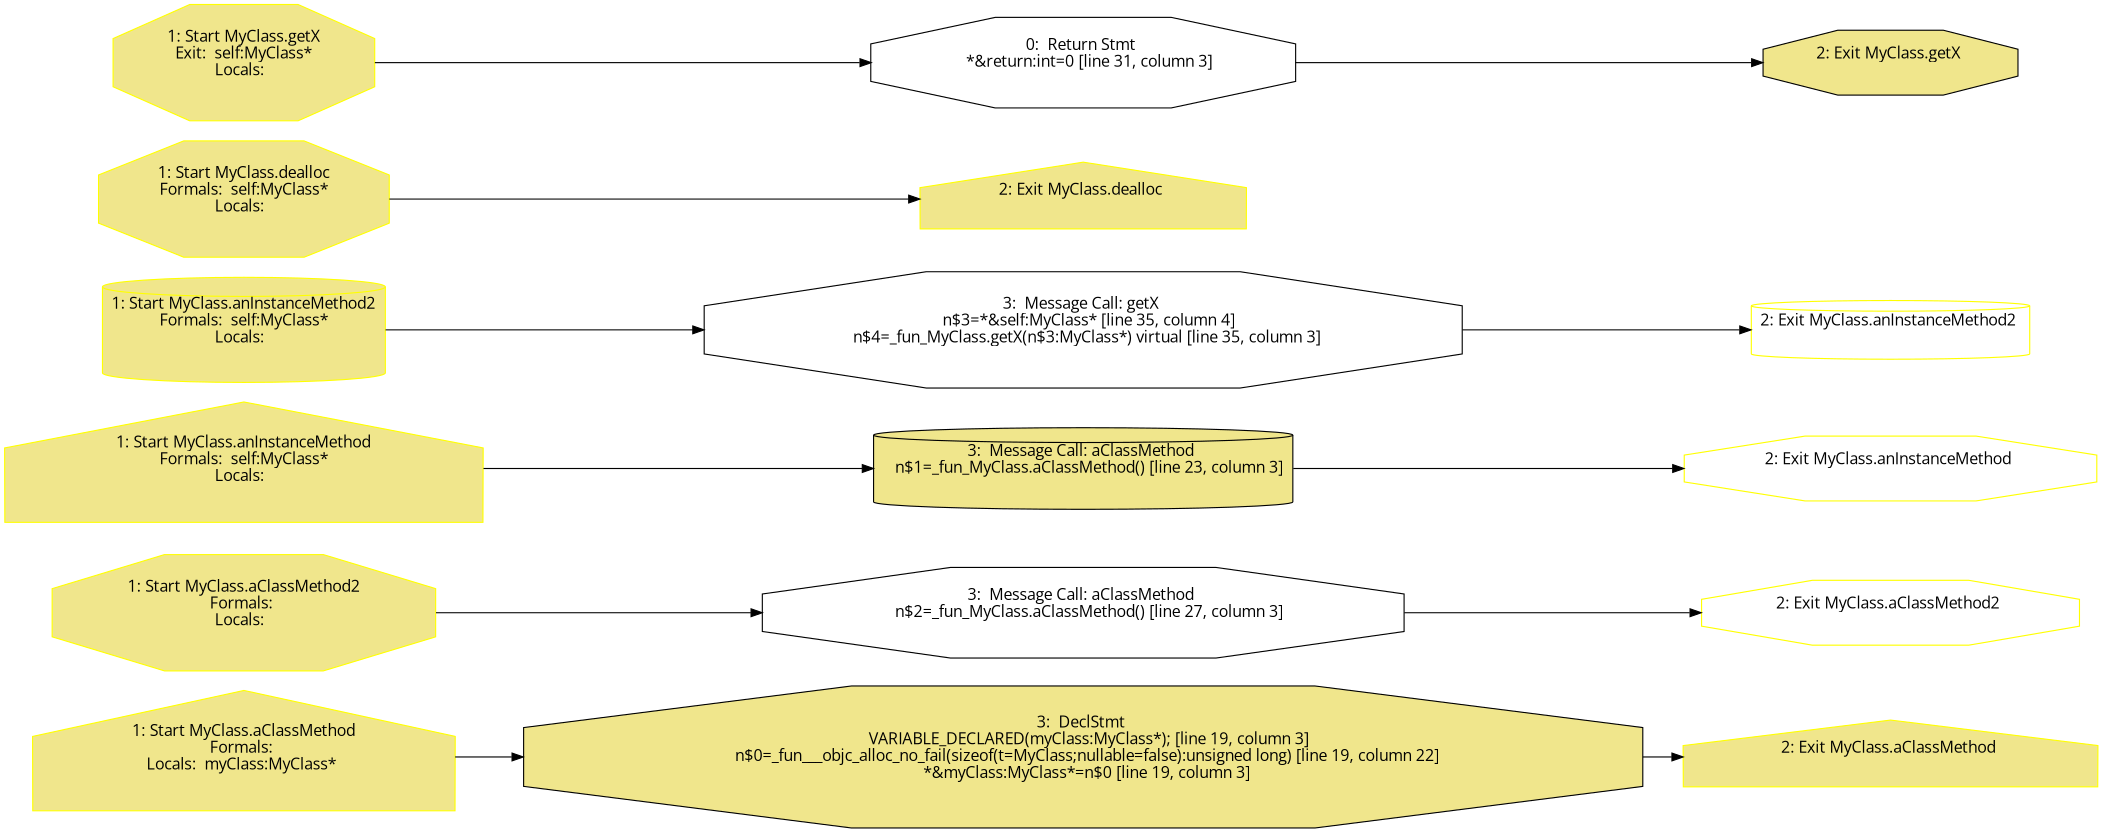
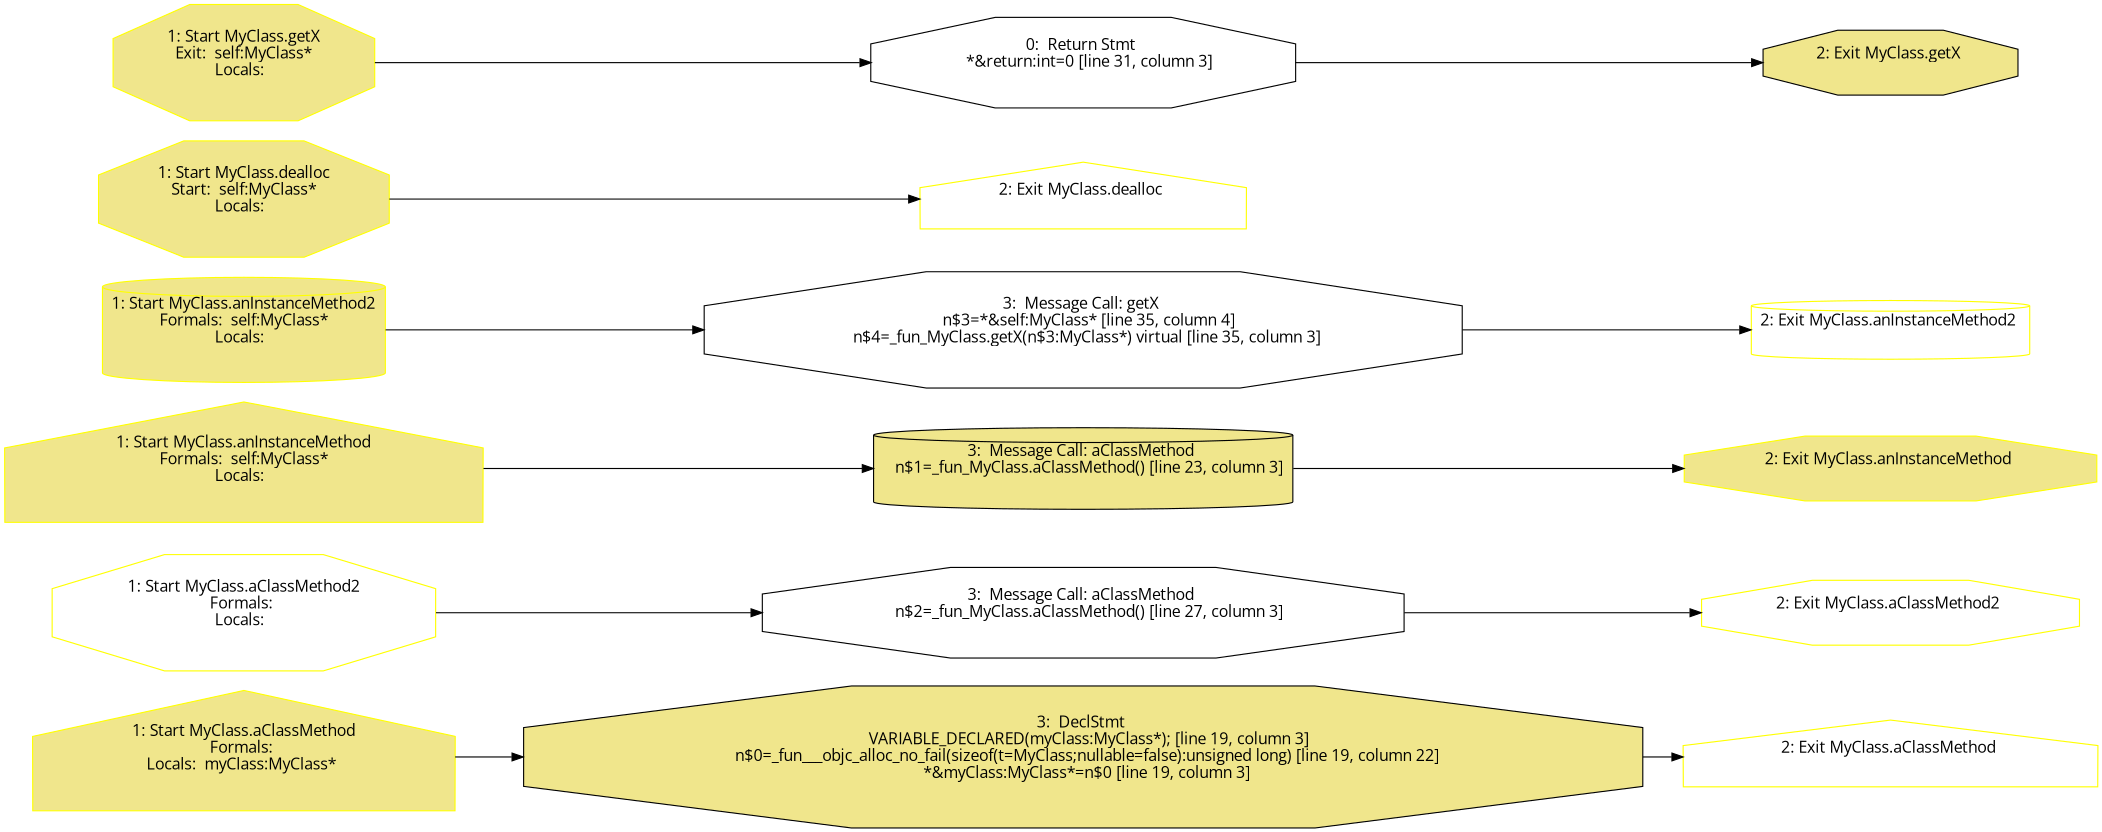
(244, 199) -> (244, 199)
(1083, 199) -> (1083, 199)
(1891, 469) -> (1891, 469)
(244, 613) -> (244, 613)
(1891, 757) -> (1891, 757)
